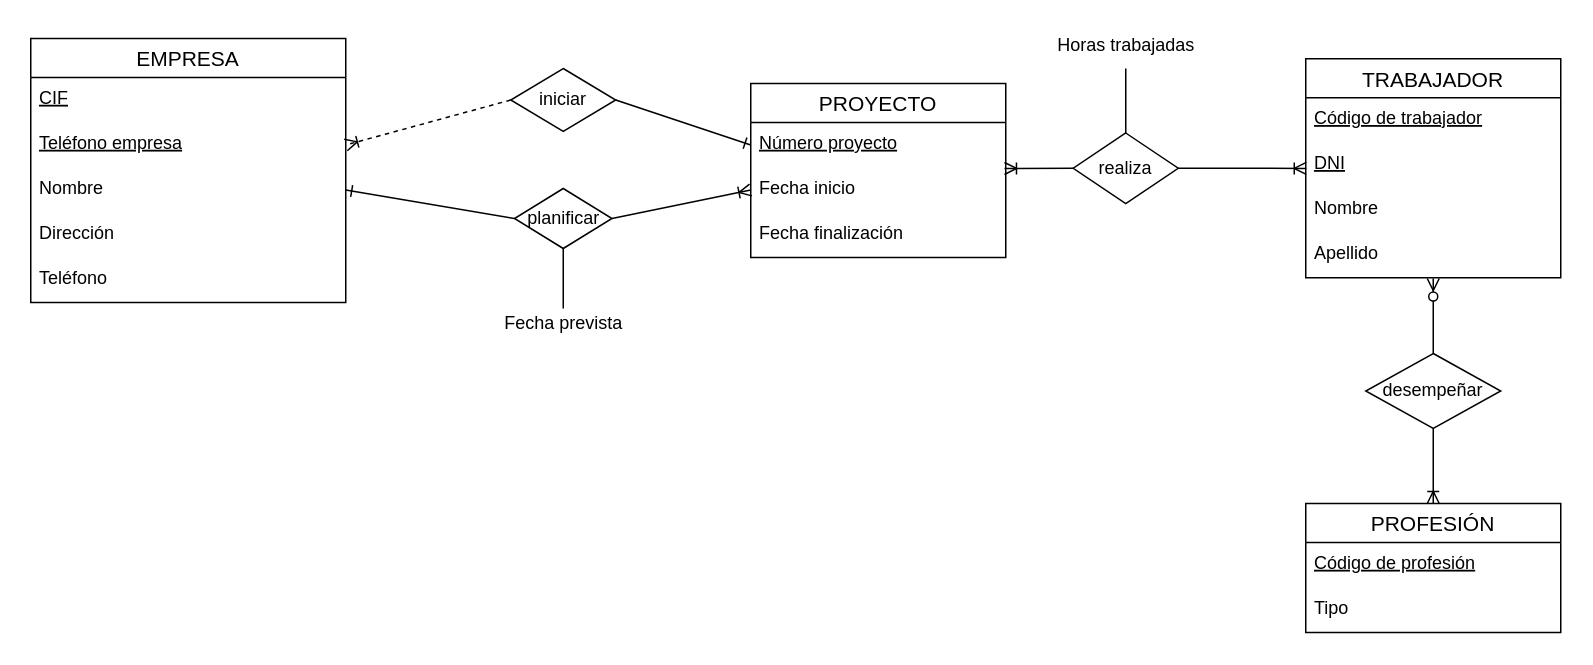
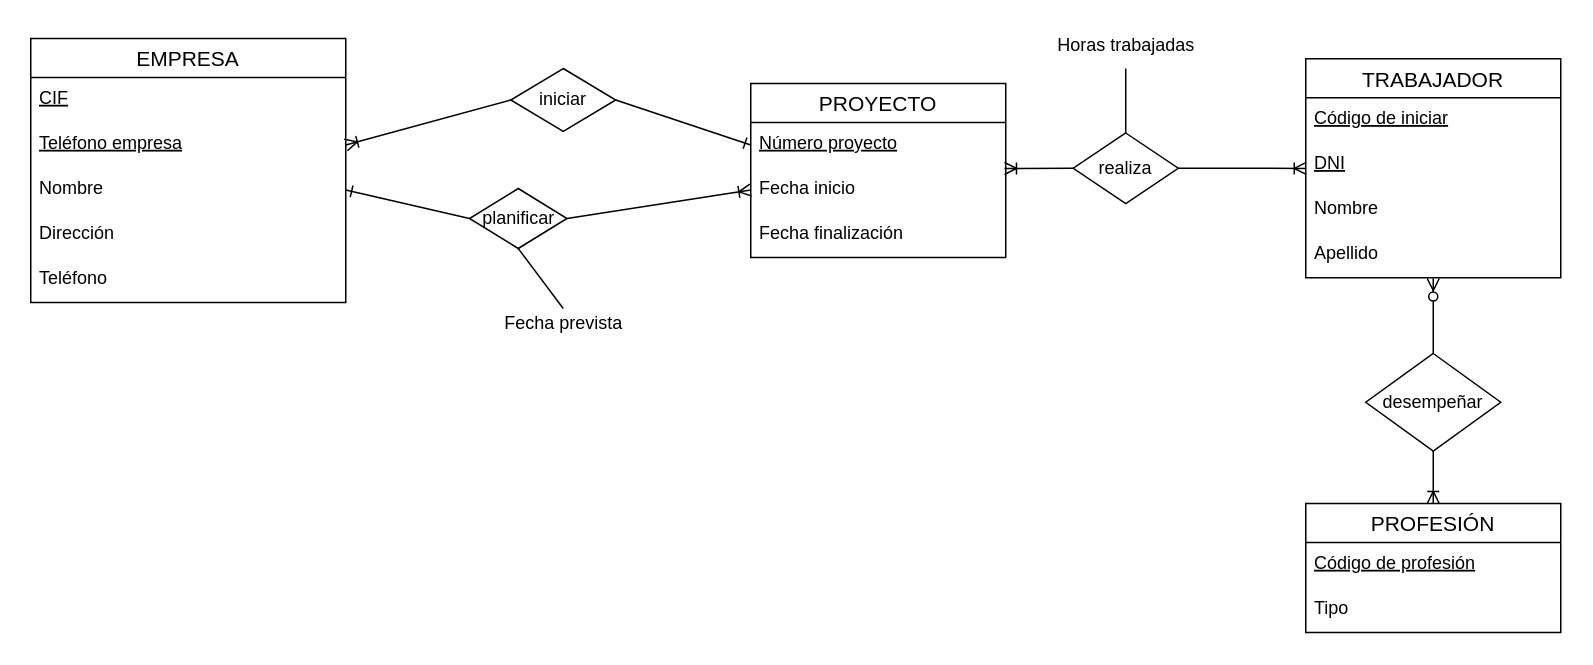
(1408, 118) -> (1386, 118)
(427, 123) -> (427, 123)
(563, 218) -> (518, 218)
(1433, 391) -> (1433, 402)
